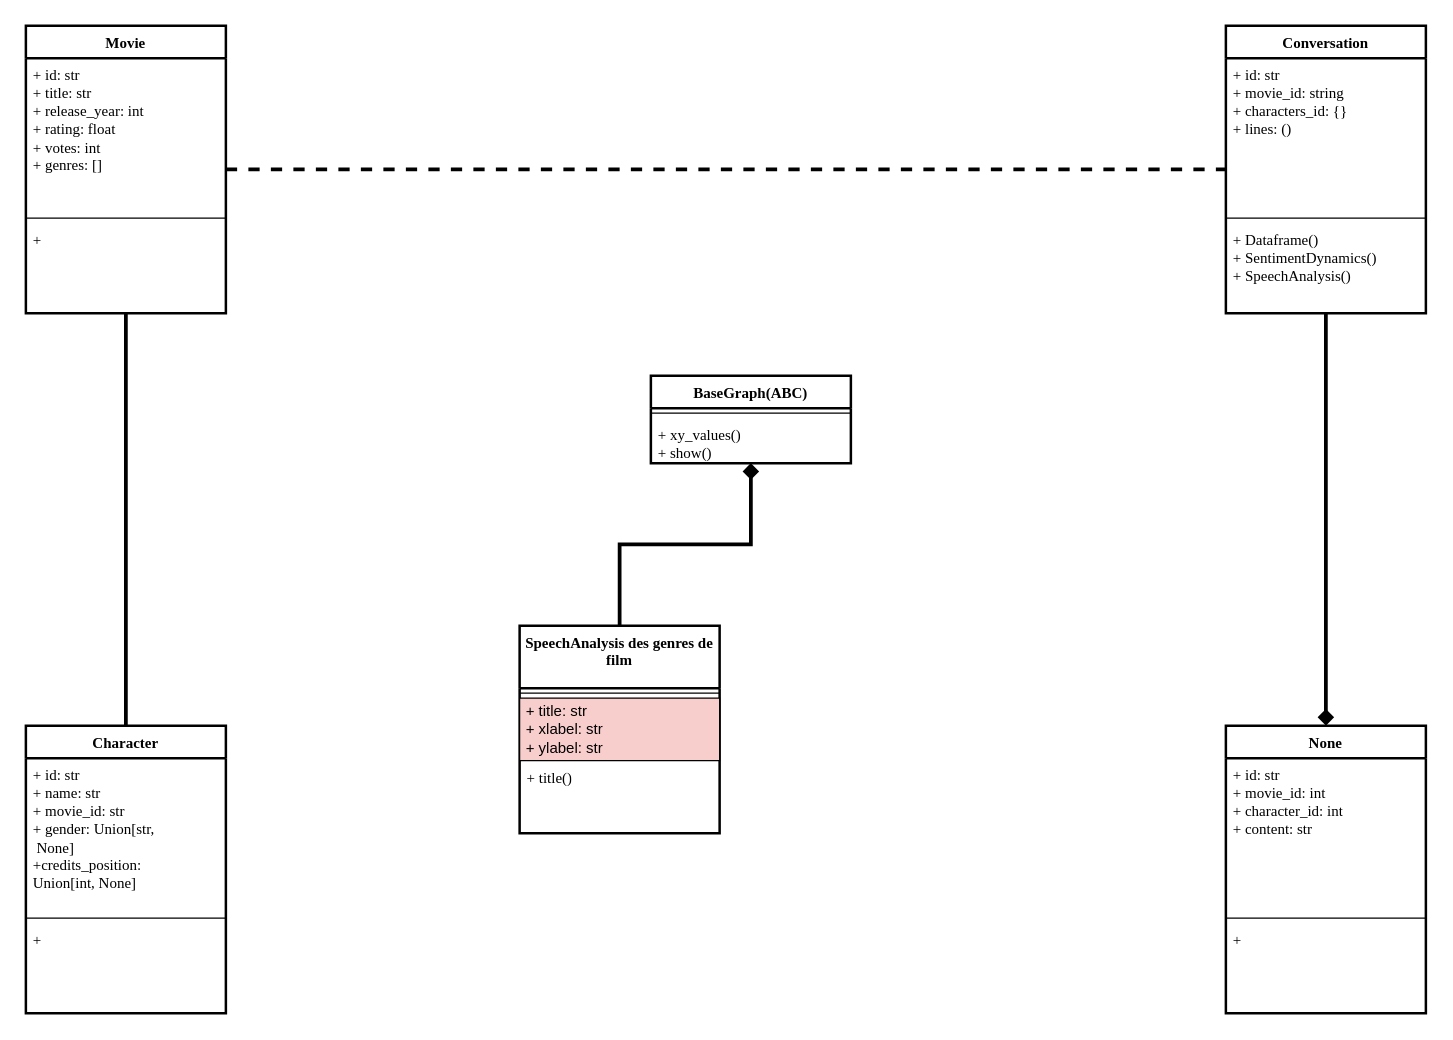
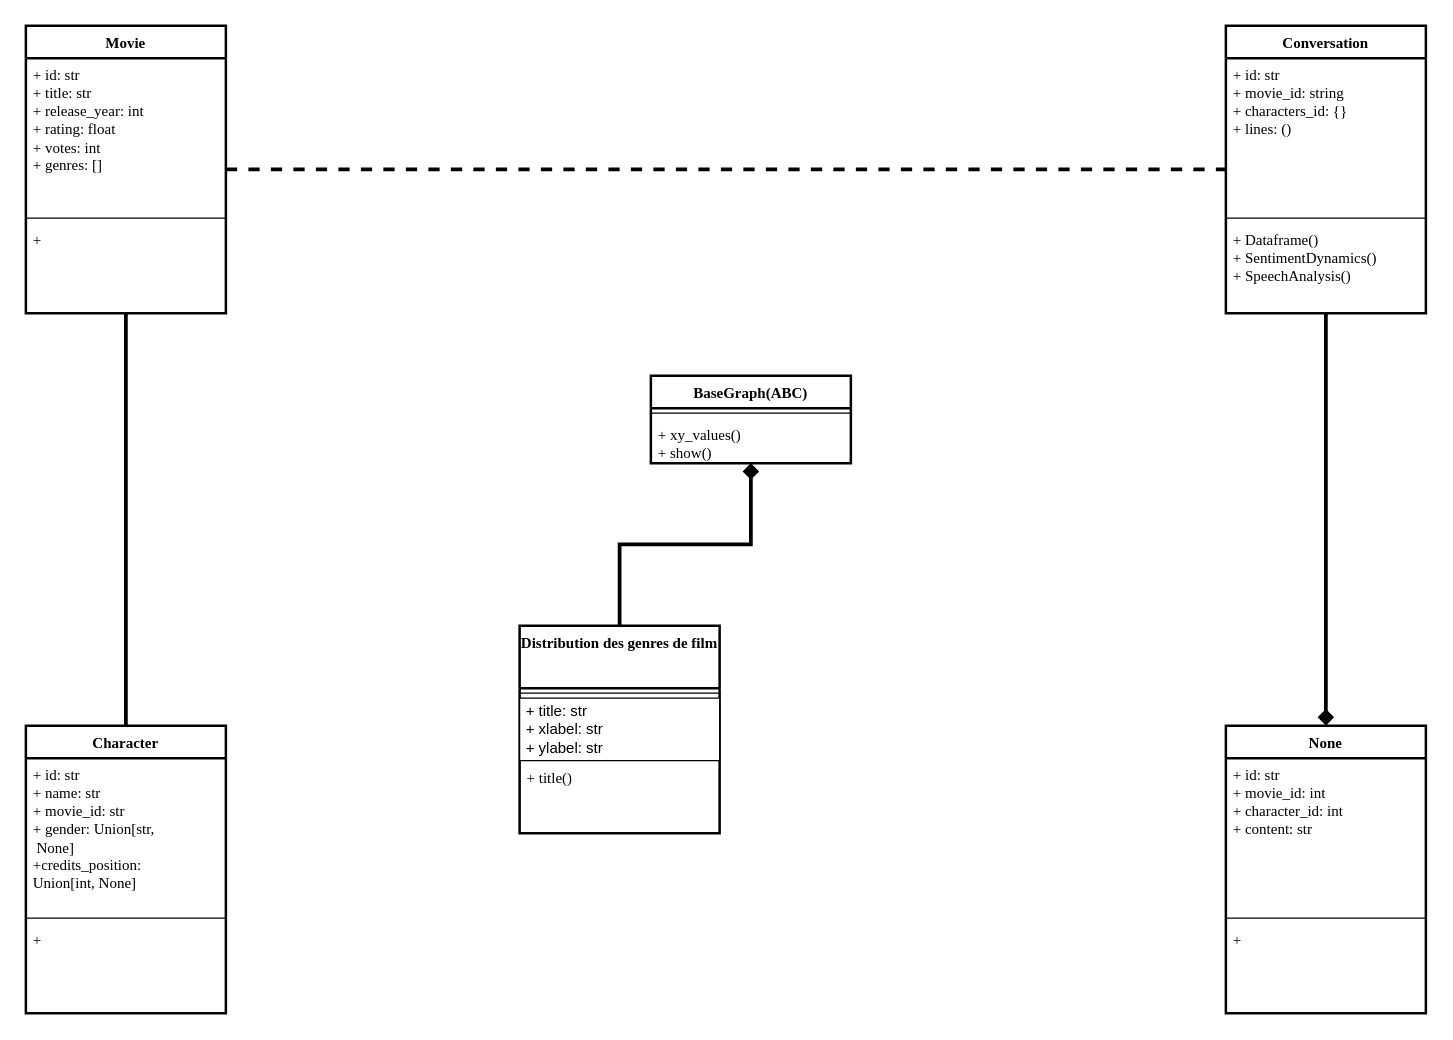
(619, 652) -> (619, 652)
(619, 729) -> (619, 729)
